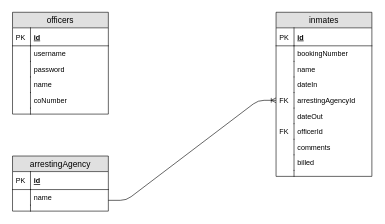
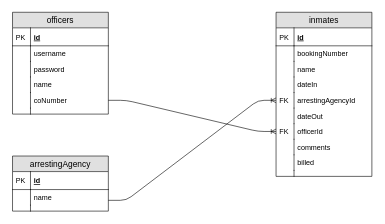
none -> (193, 116)
